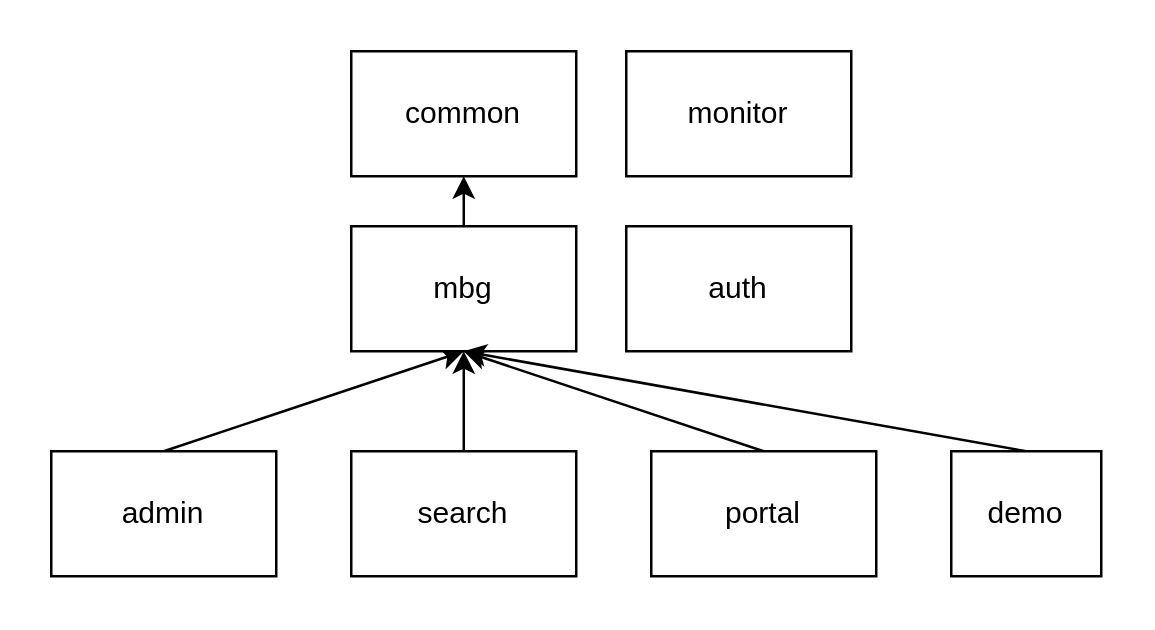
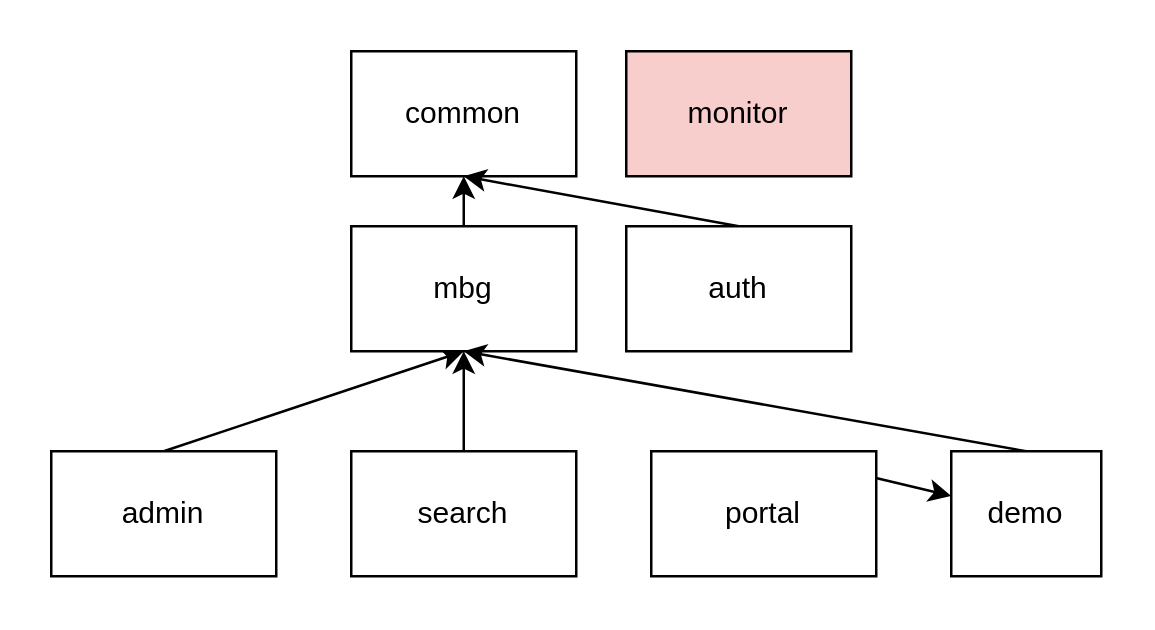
(739, 114) -> (739, 114)
none -> (609, 203)
(623, 404) -> (905, 485)
